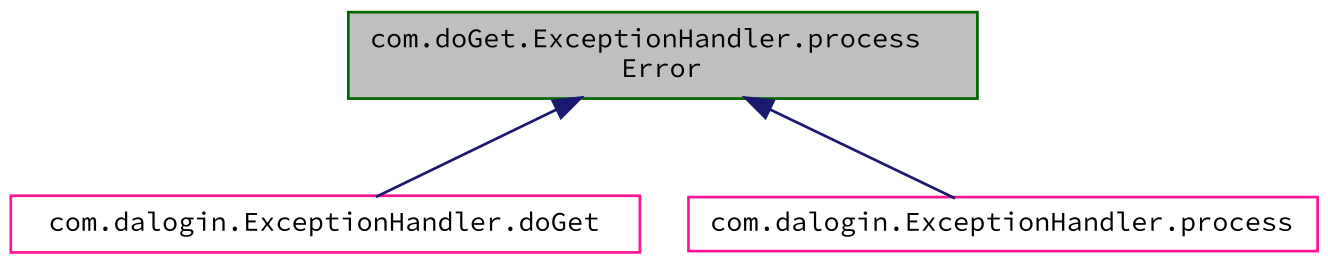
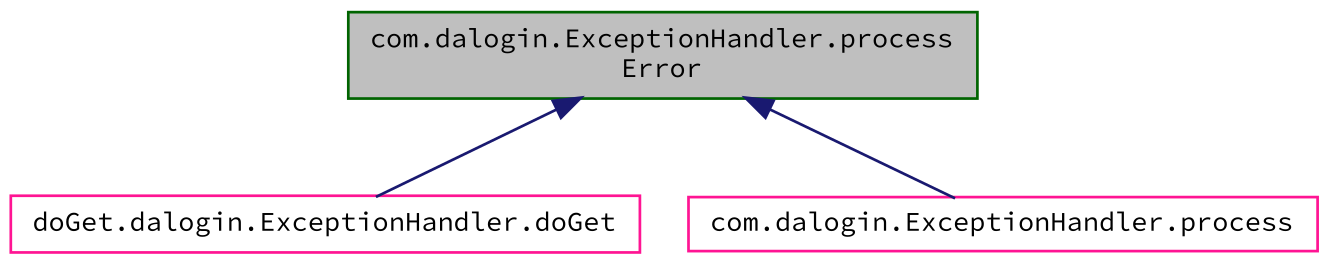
(663, 55) -> (663, 55)
(325, 224) -> (325, 224)
